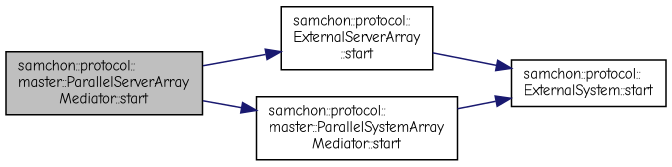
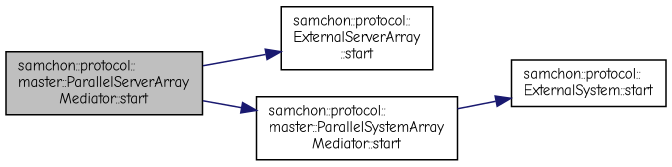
(465, 59) -> none
